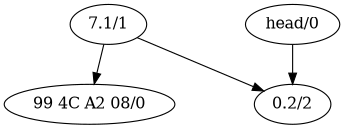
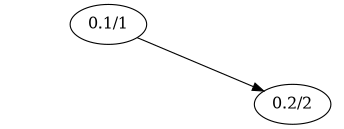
(108, 24) -> (108, 24)
(293, 24) -> none
(90, 104) -> none
